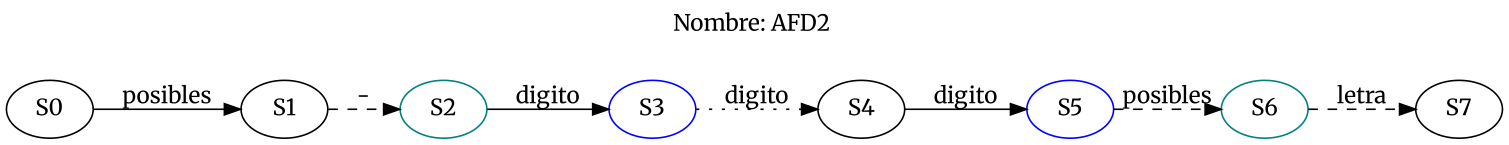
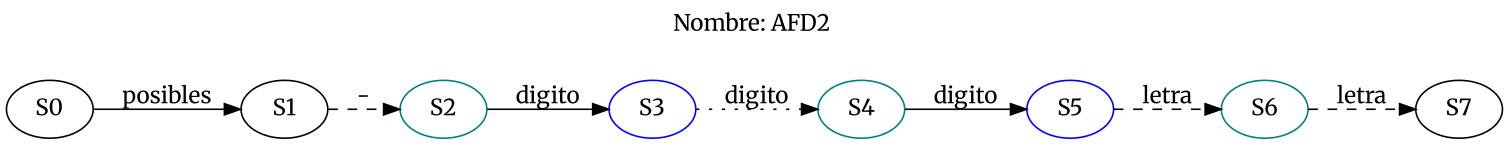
(1167, 97) -> (1167, 97)
(861, 109) -> (861, 109)
